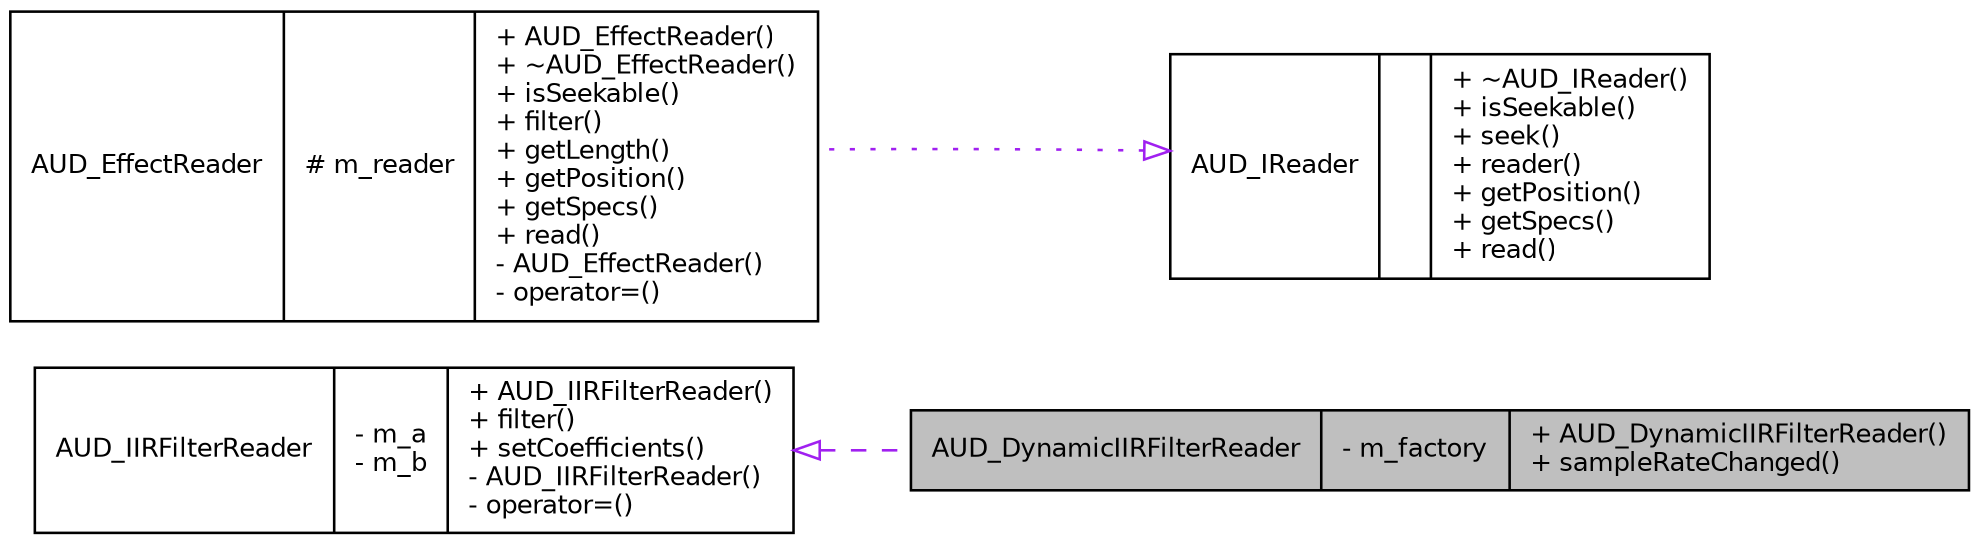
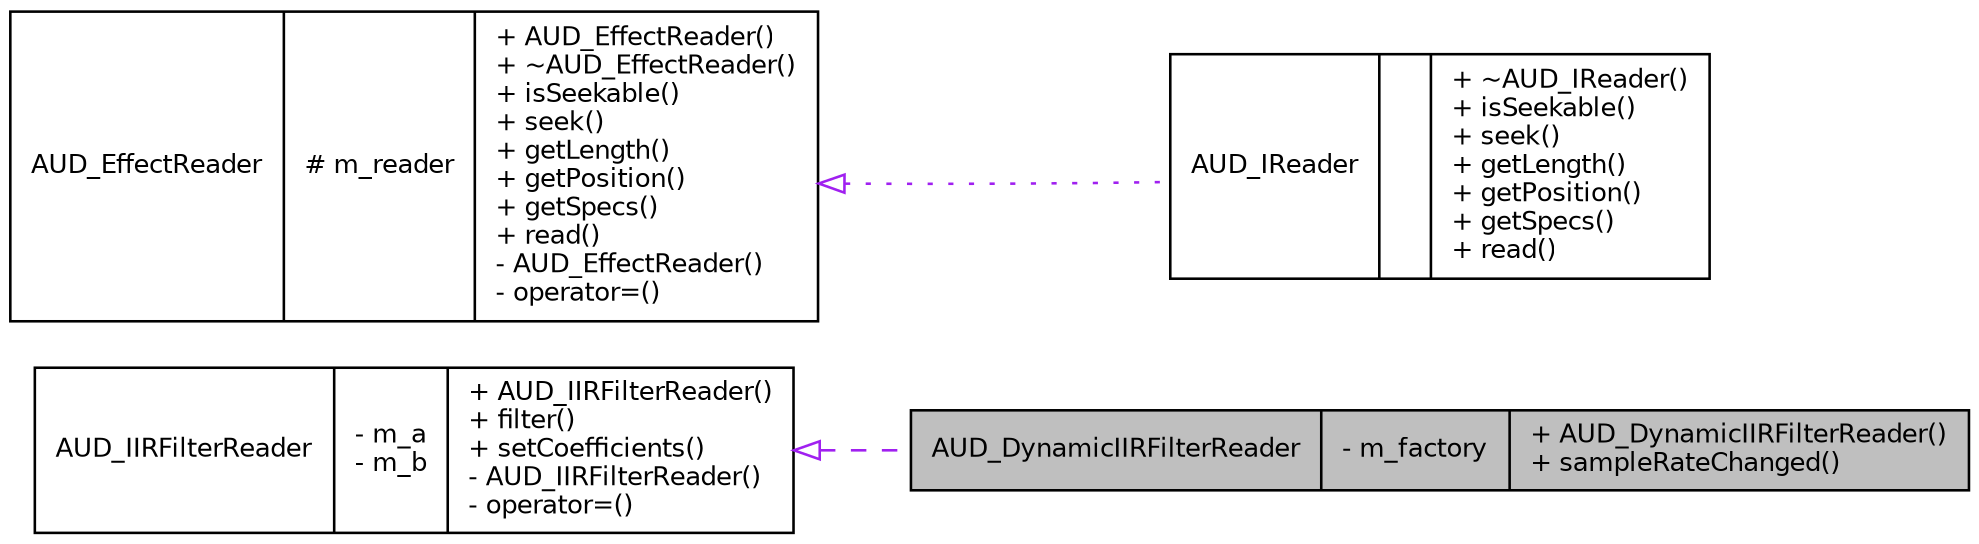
(550, 123) -> (551, 123)
(981, 149) -> (1008, 184)
(1517, 165) -> (1539, 165)
